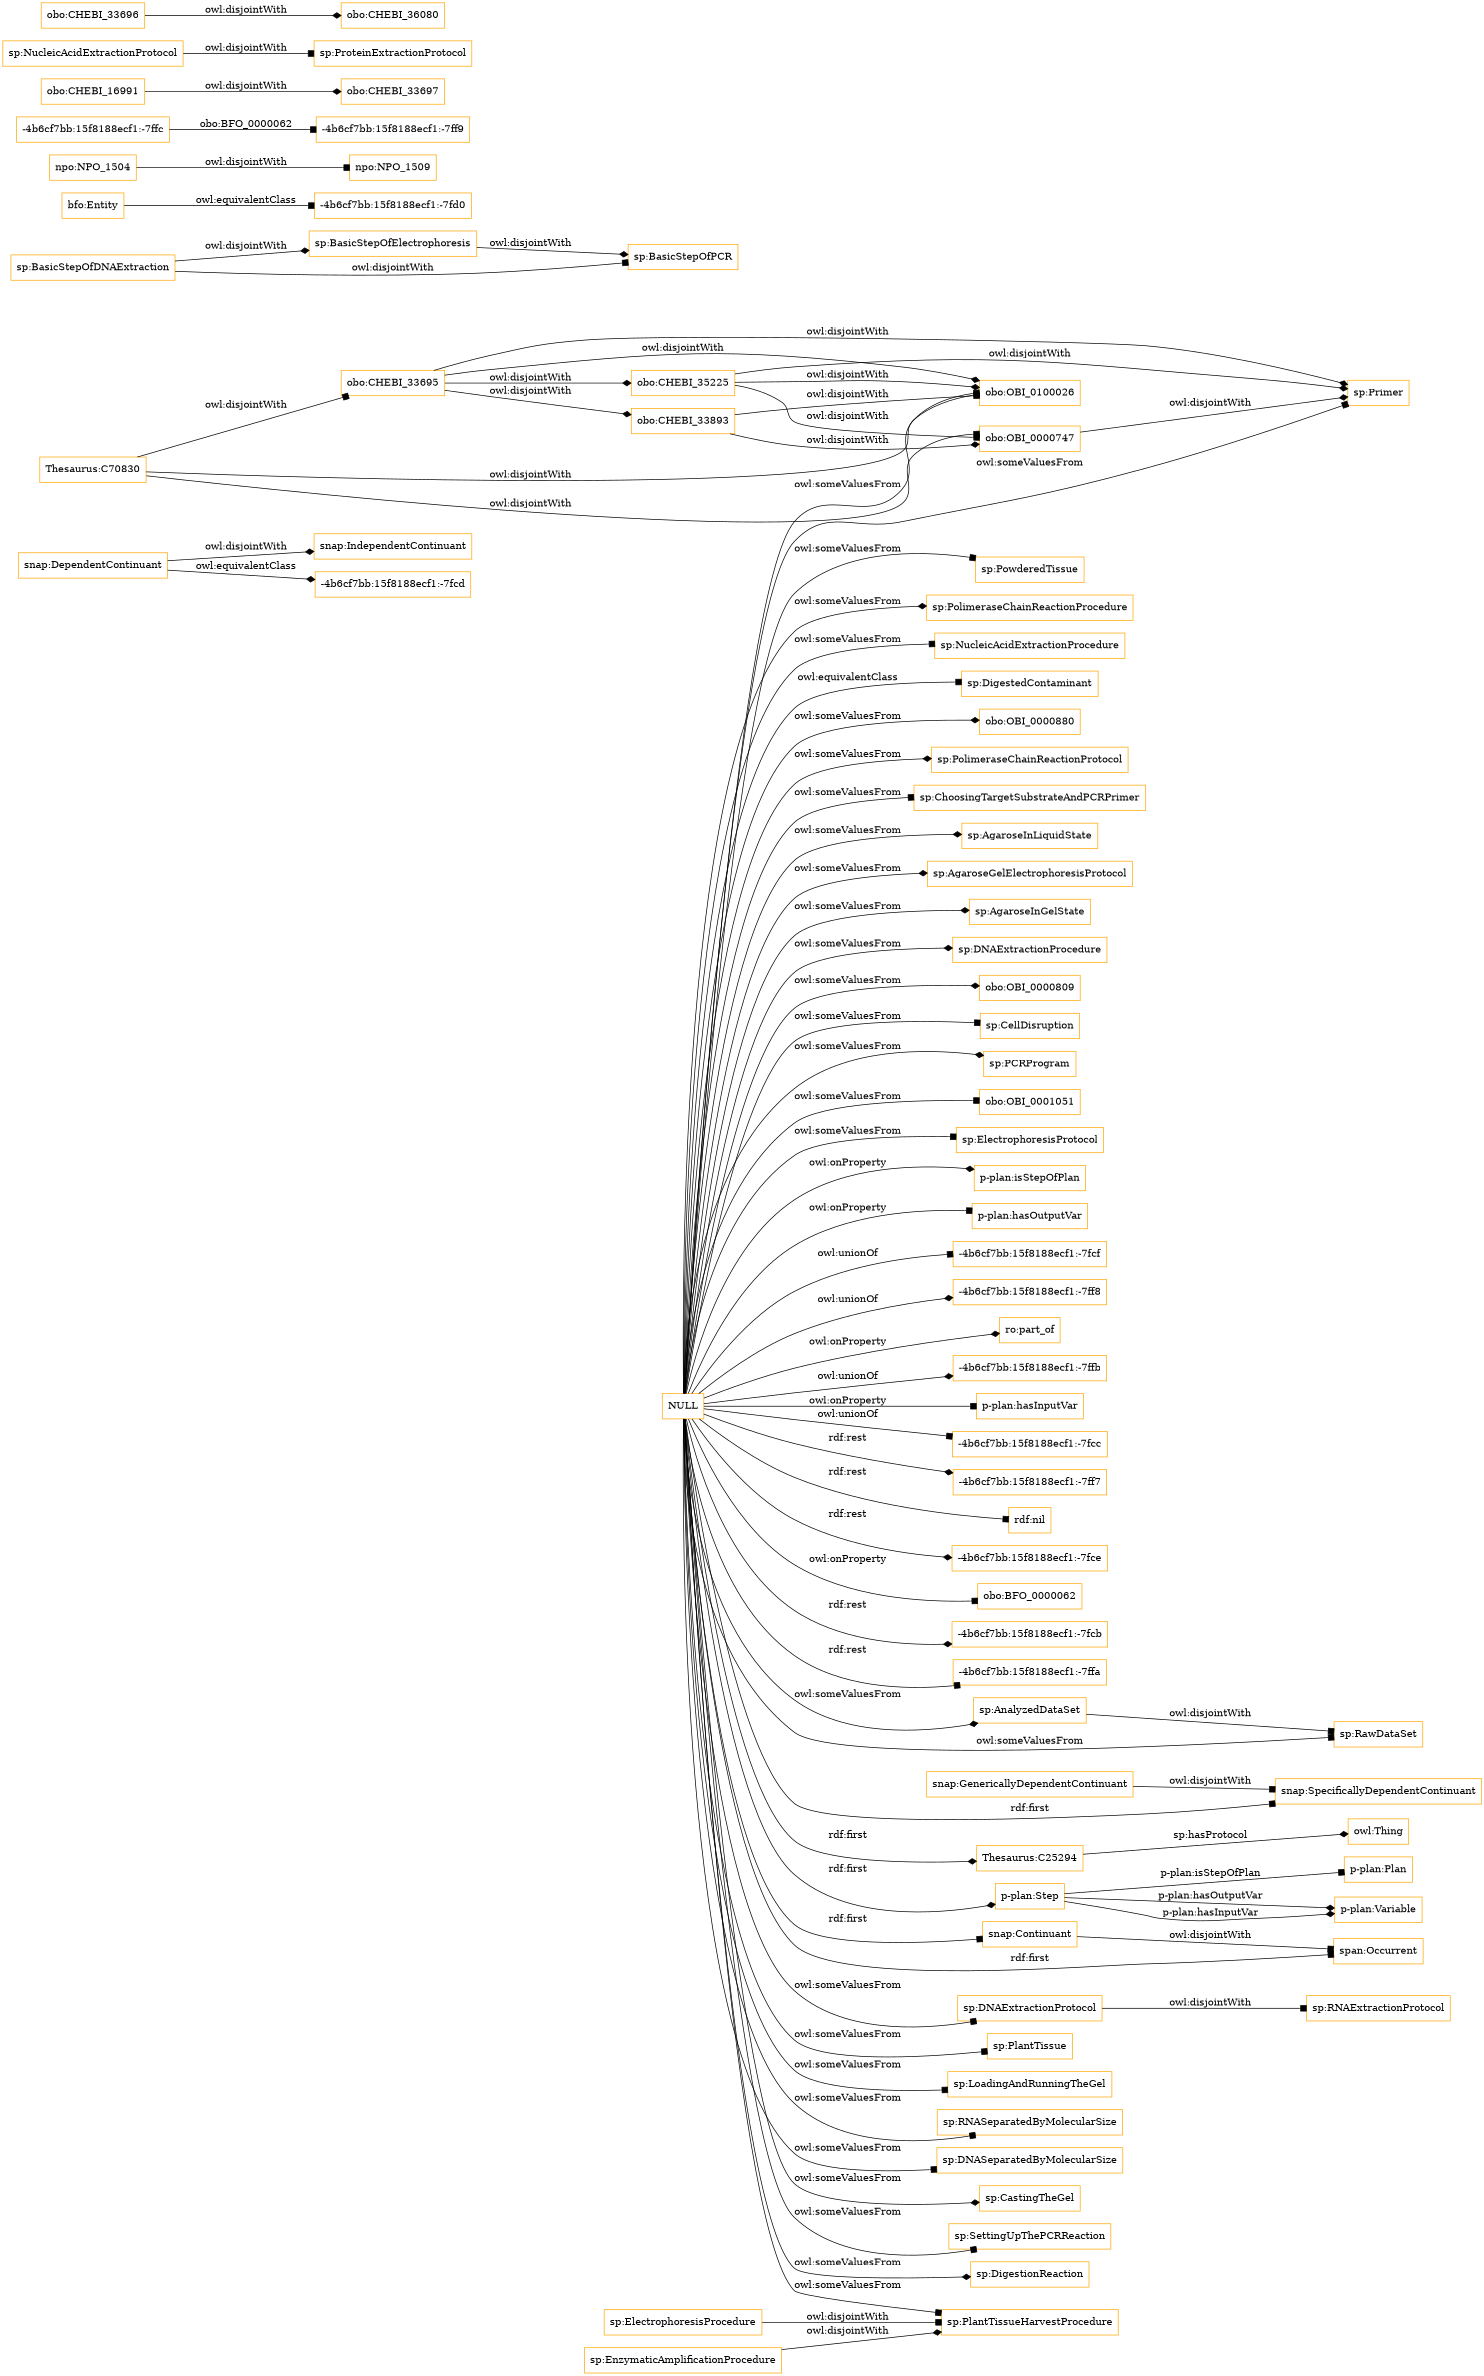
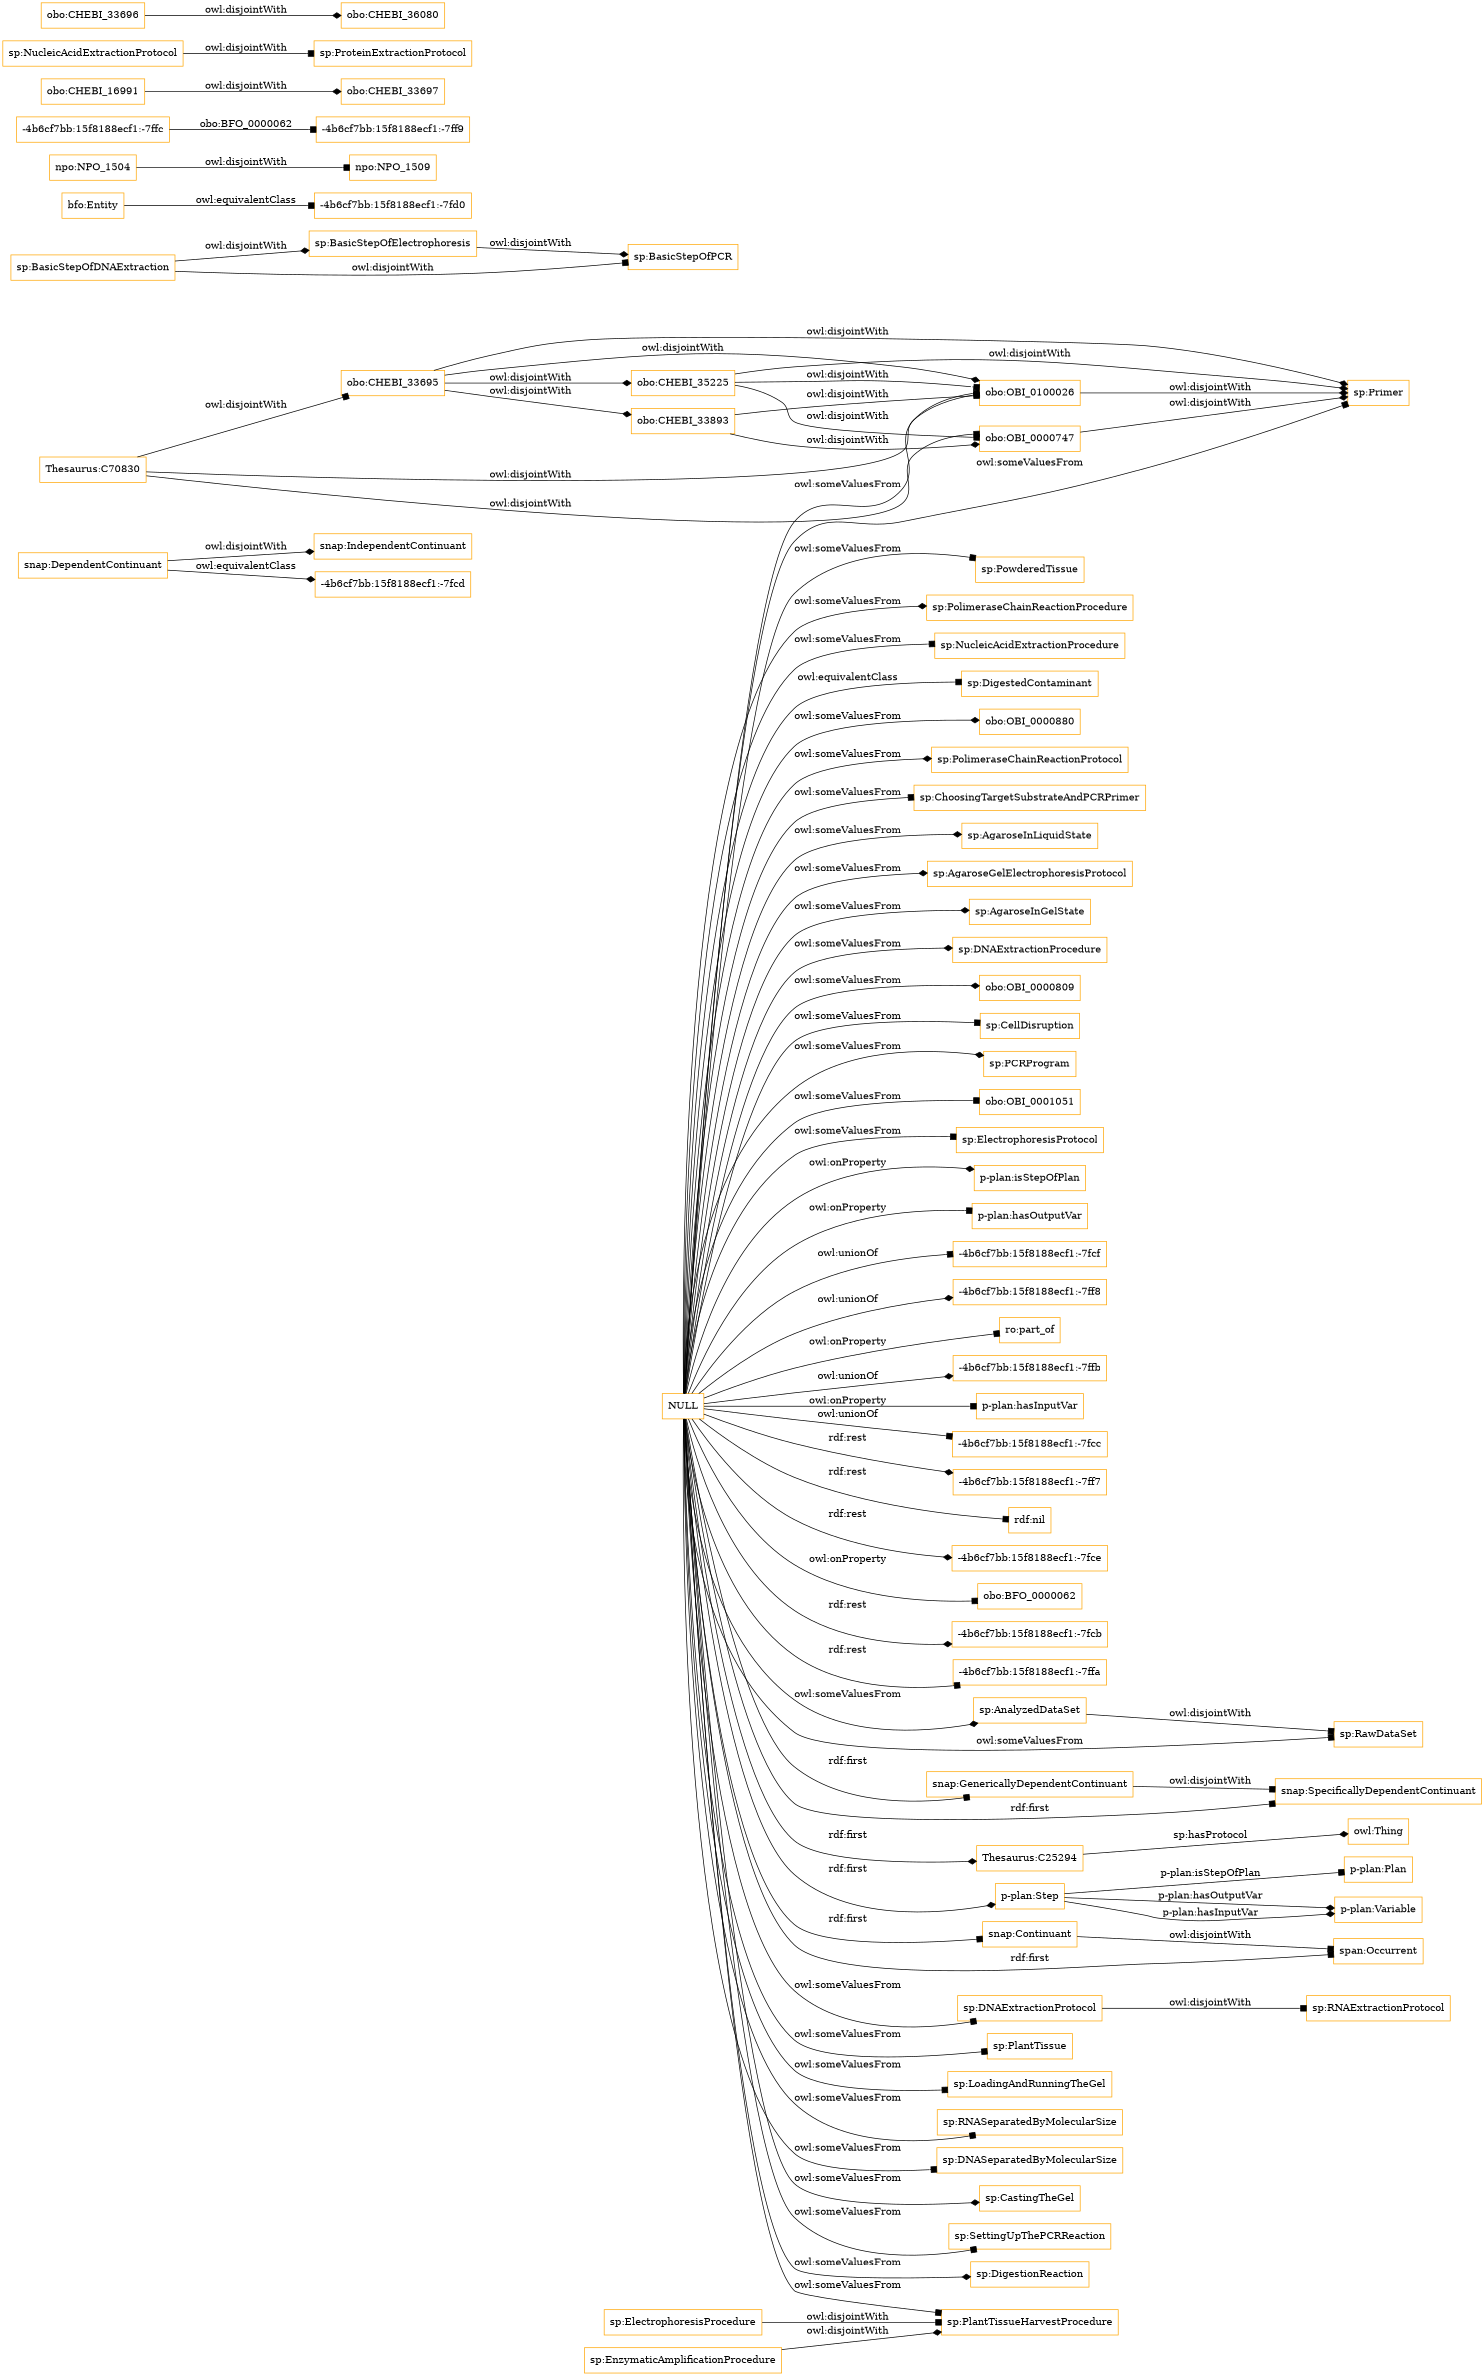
(853, 381) -> (853, 381)
none -> (1210, 393)
(846, 1357) -> (846, 1357)
none -> (753, 1696)
